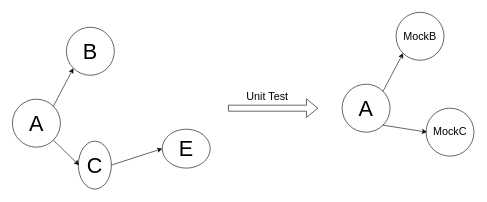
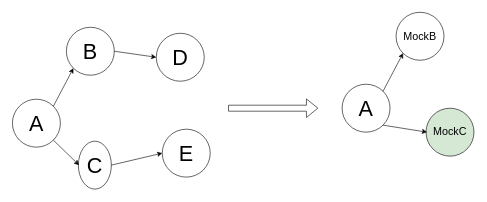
none -> (132, 54)
none -> (180, 57)
(267, 96) -> none
(450, 132) -> (450, 132)
(186, 149) -> (186, 153)
